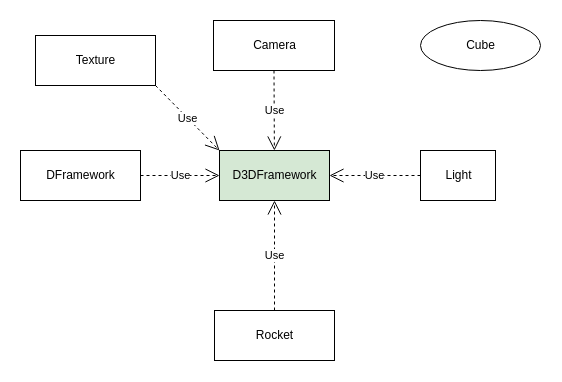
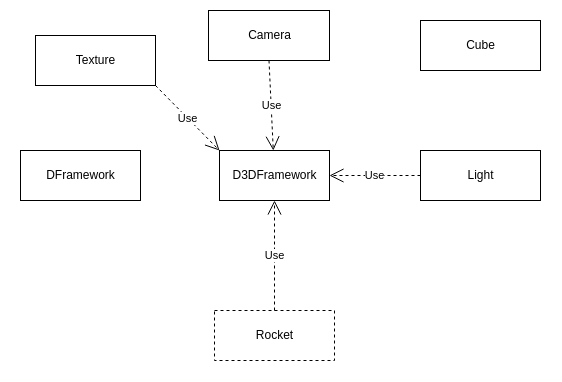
(274, 46) -> (269, 36)
(481, 46) -> (481, 46)
(179, 176) -> none
(275, 176) -> (275, 176)
(458, 176) -> (481, 176)
(275, 336) -> (275, 336)
